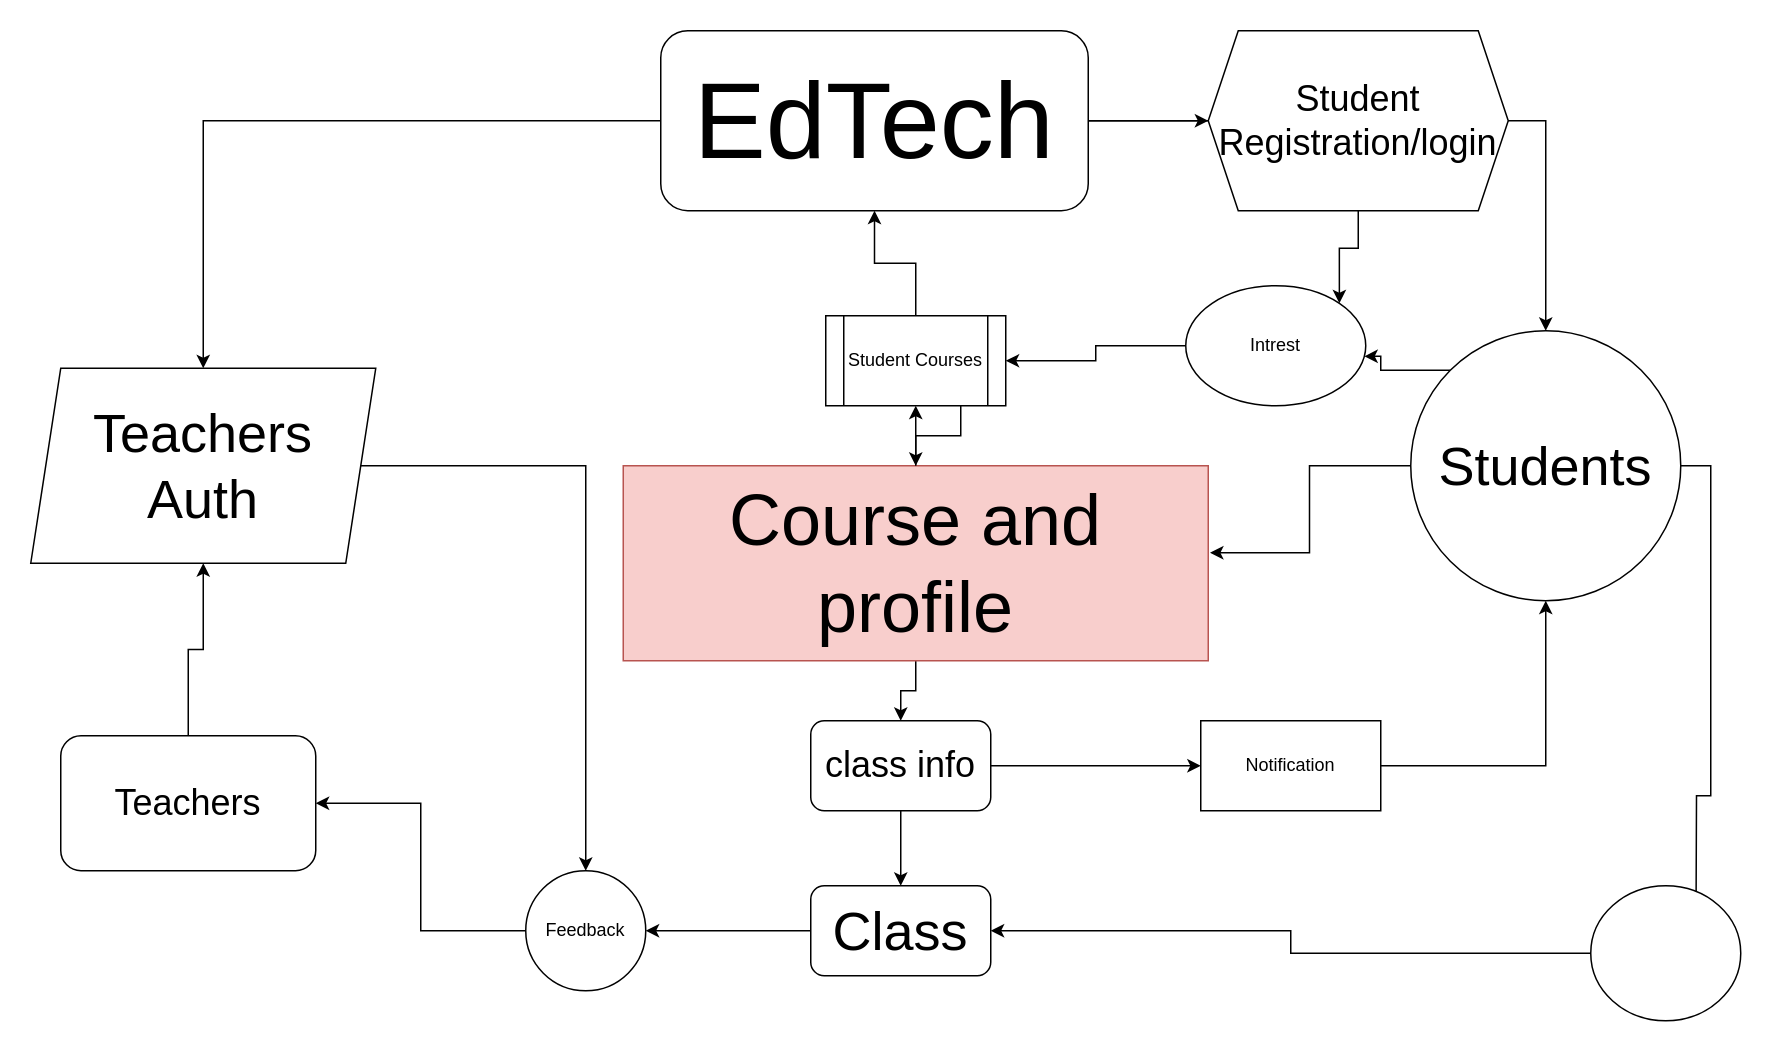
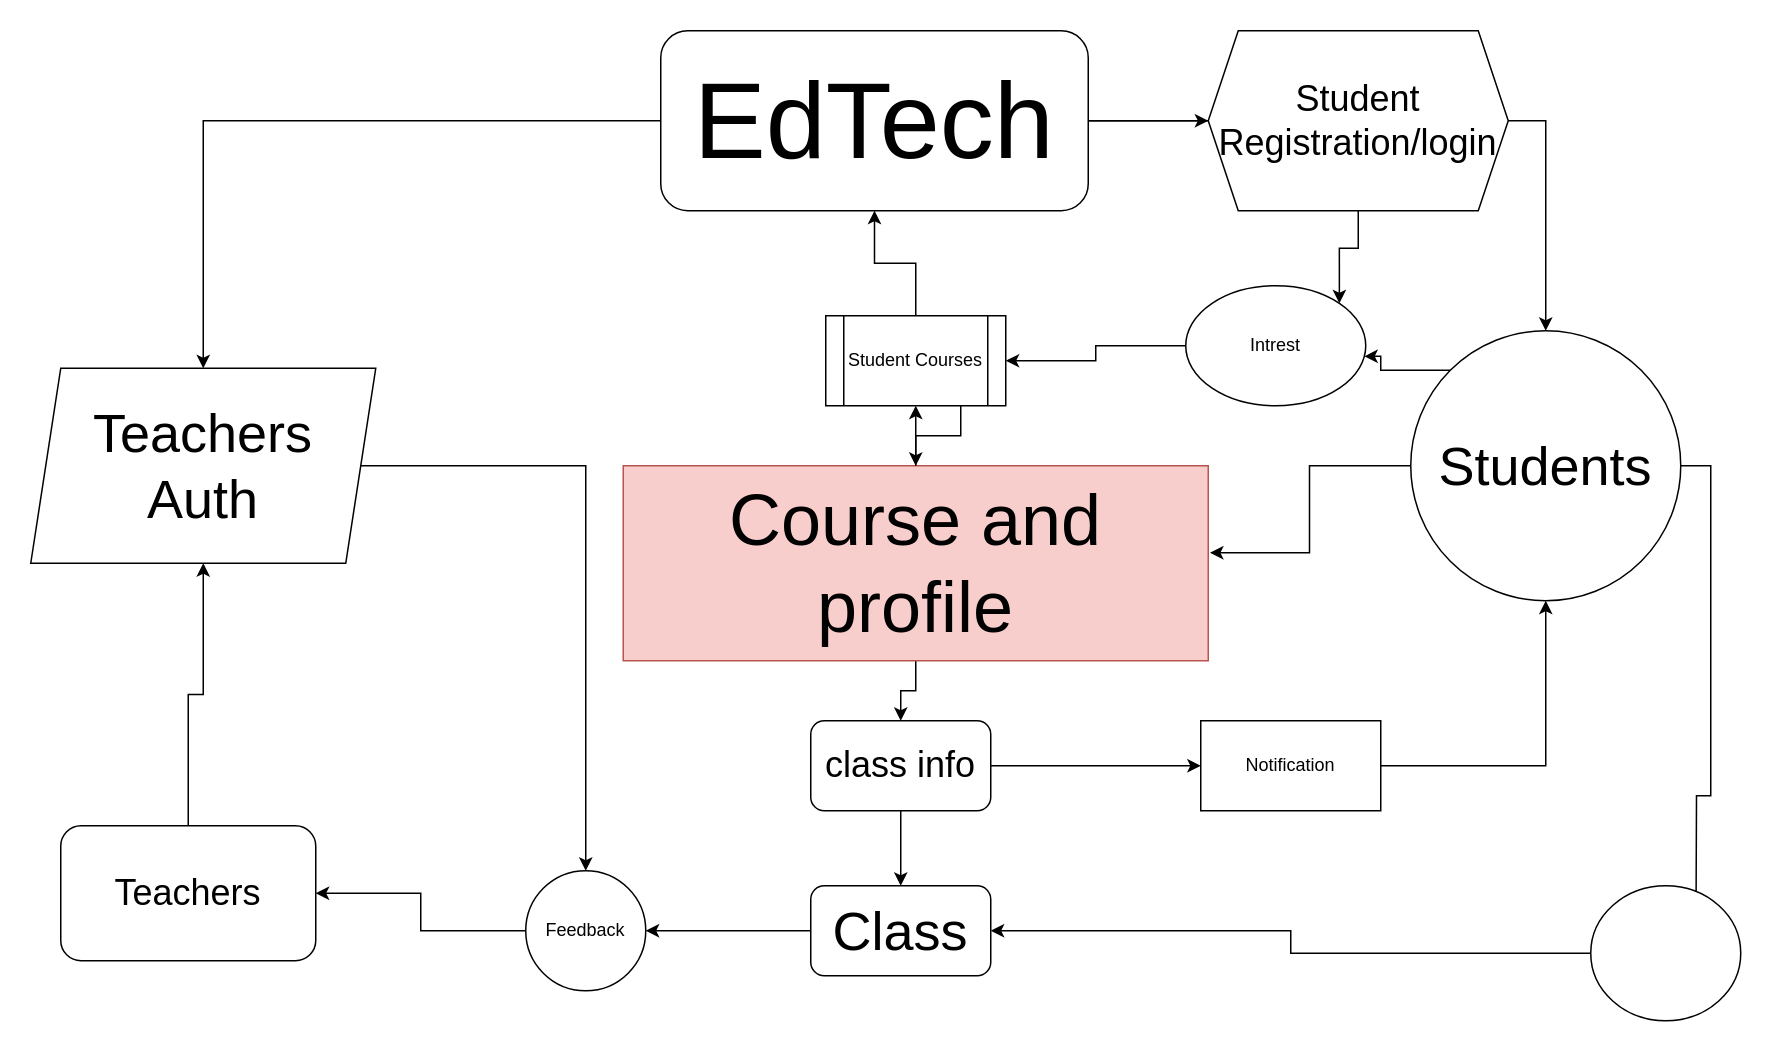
(188, 803) -> (188, 893)
